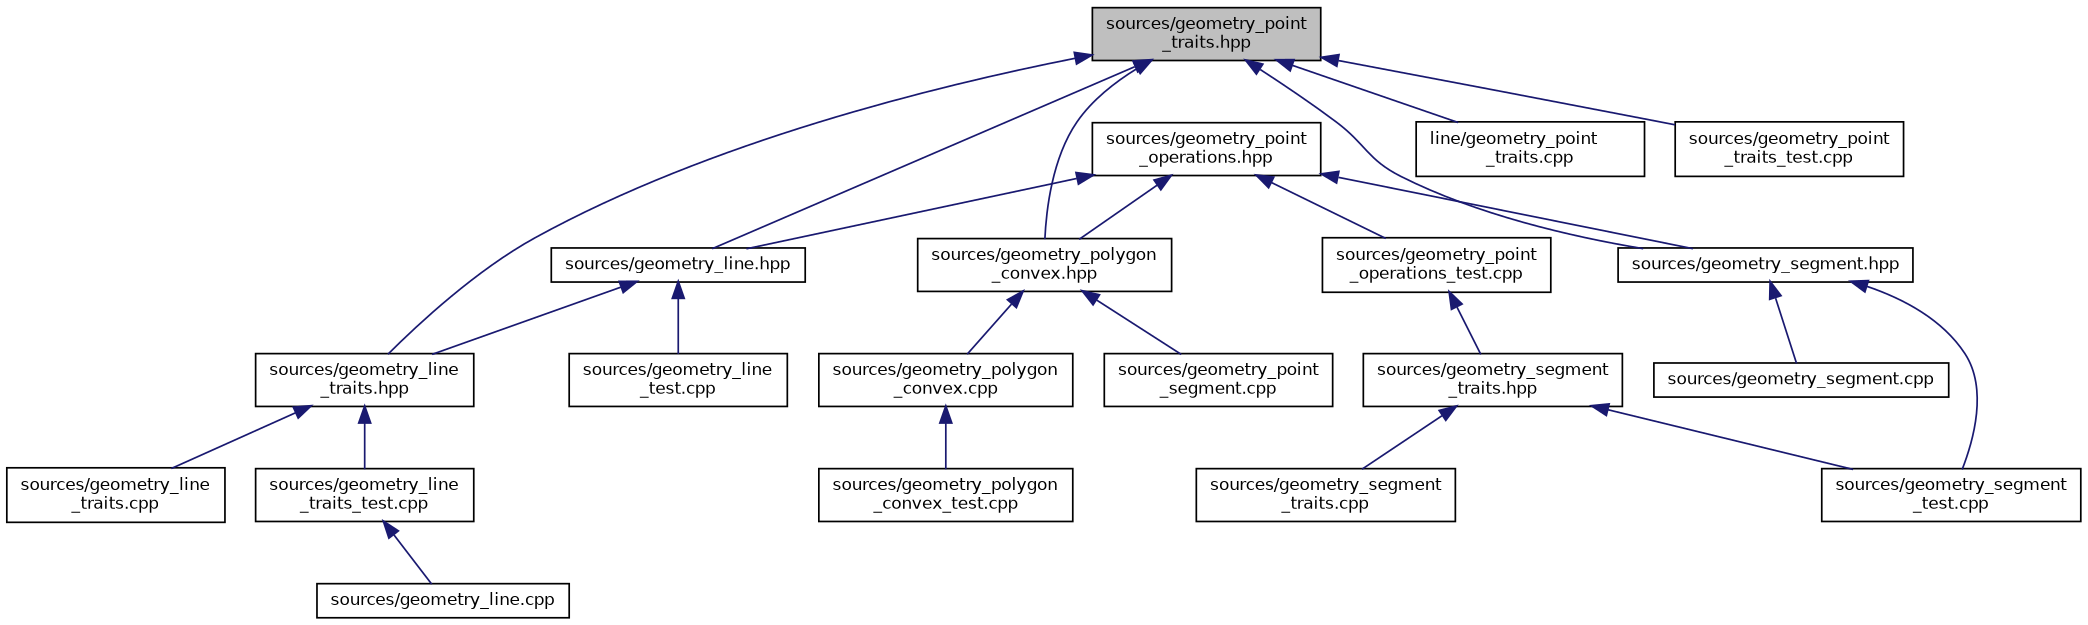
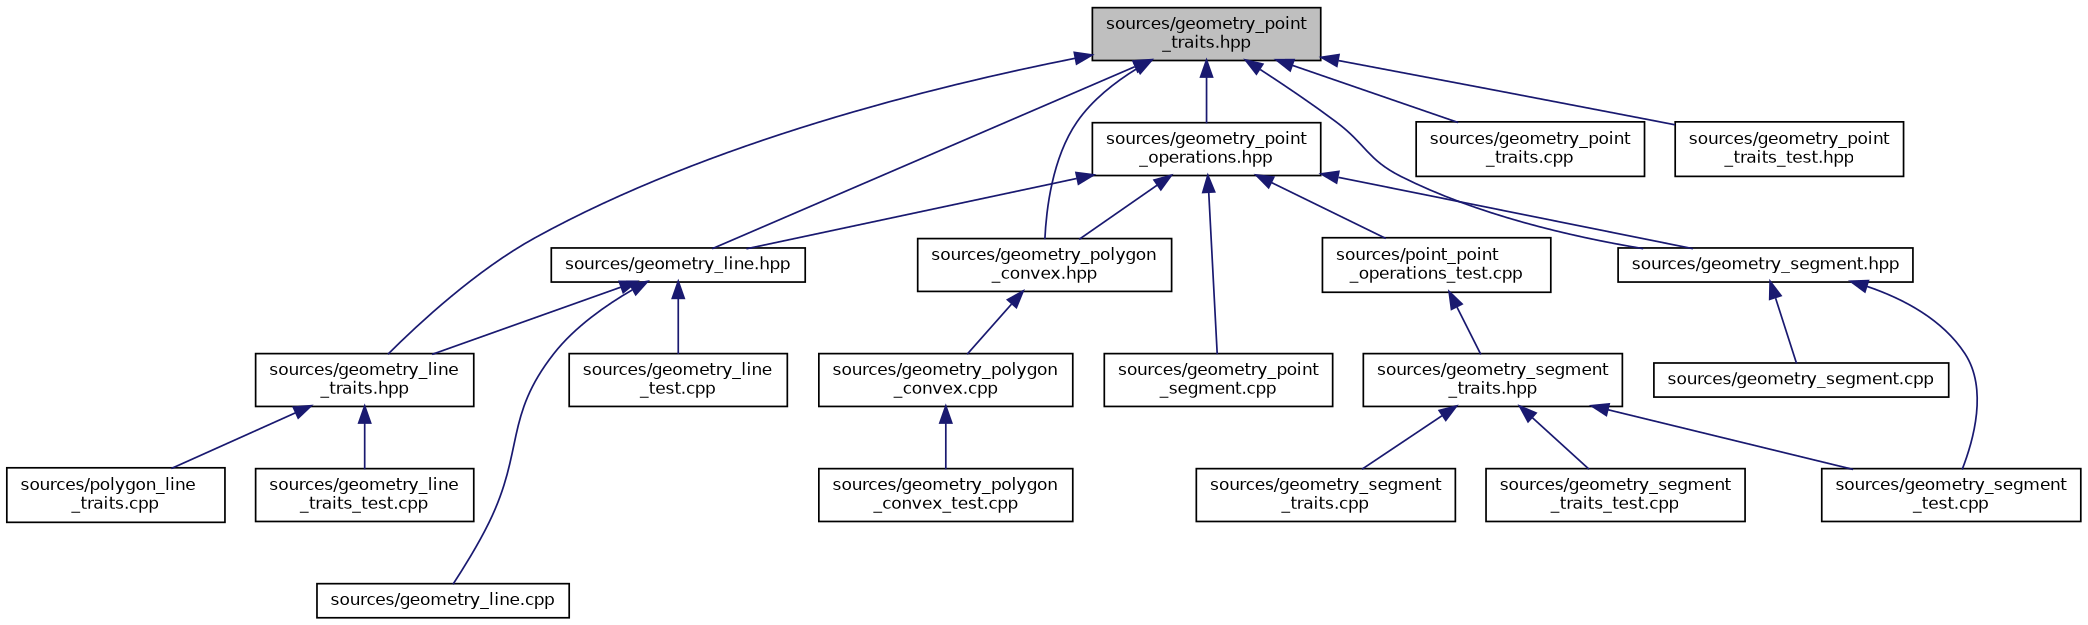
none -> (1207, 100)
(1530, 149) -> (1530, 149)
(1789, 149) -> (1789, 149)
(1437, 265) -> (1437, 265)
(1139, 327) -> (1213, 273)
(116, 495) -> (116, 495)
none -> (1616, 495)
(413, 559) -> (520, 421)
